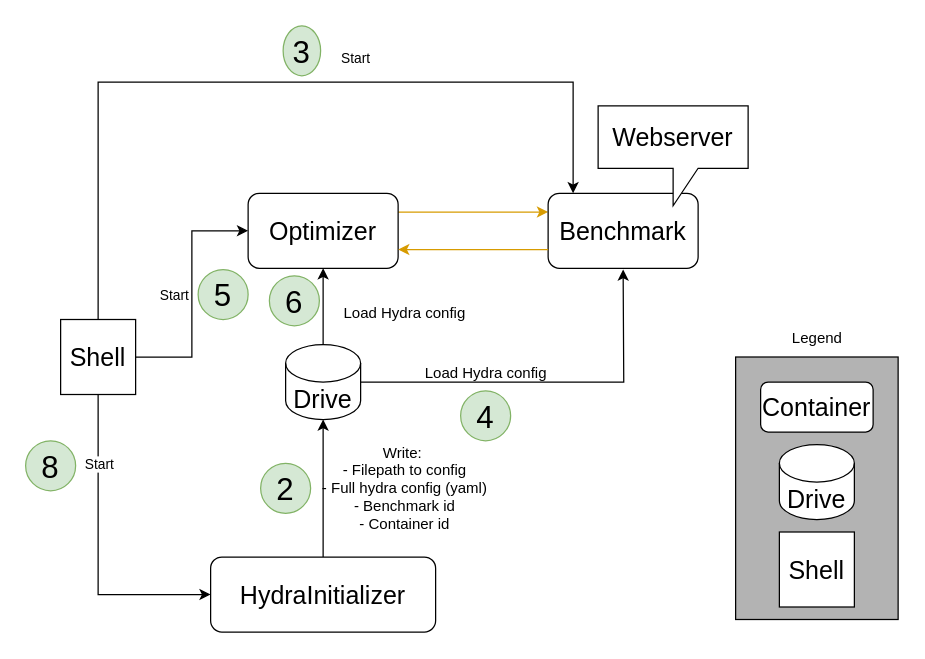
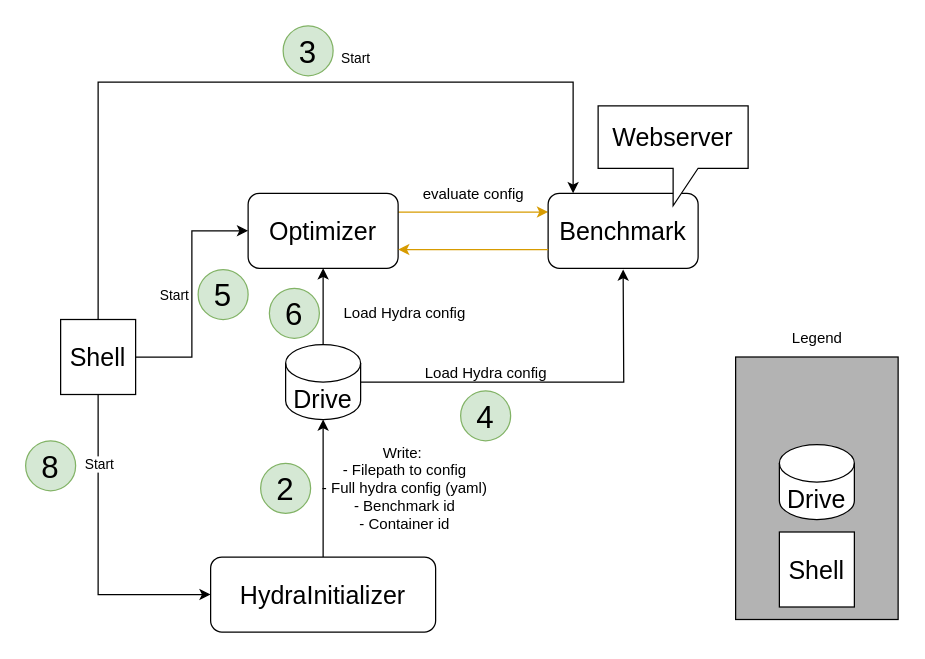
(302, 51) -> (308, 51)
none -> (473, 194)
(294, 301) -> (294, 313)
(817, 407) -> none
